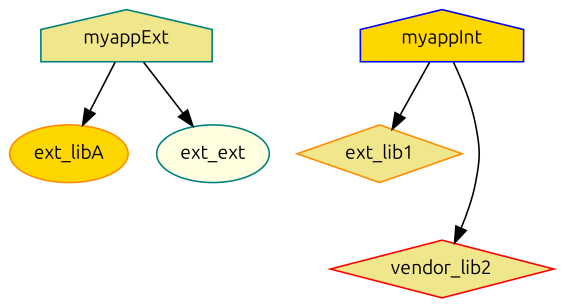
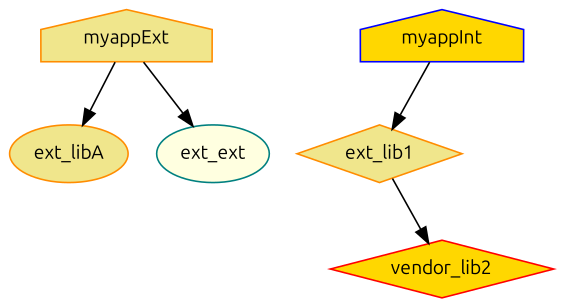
(127, 38) -> (127, 38)
(479, 144) -> (407, 204)
(69, 154) -> (69, 154)
(442, 269) -> (442, 269)
